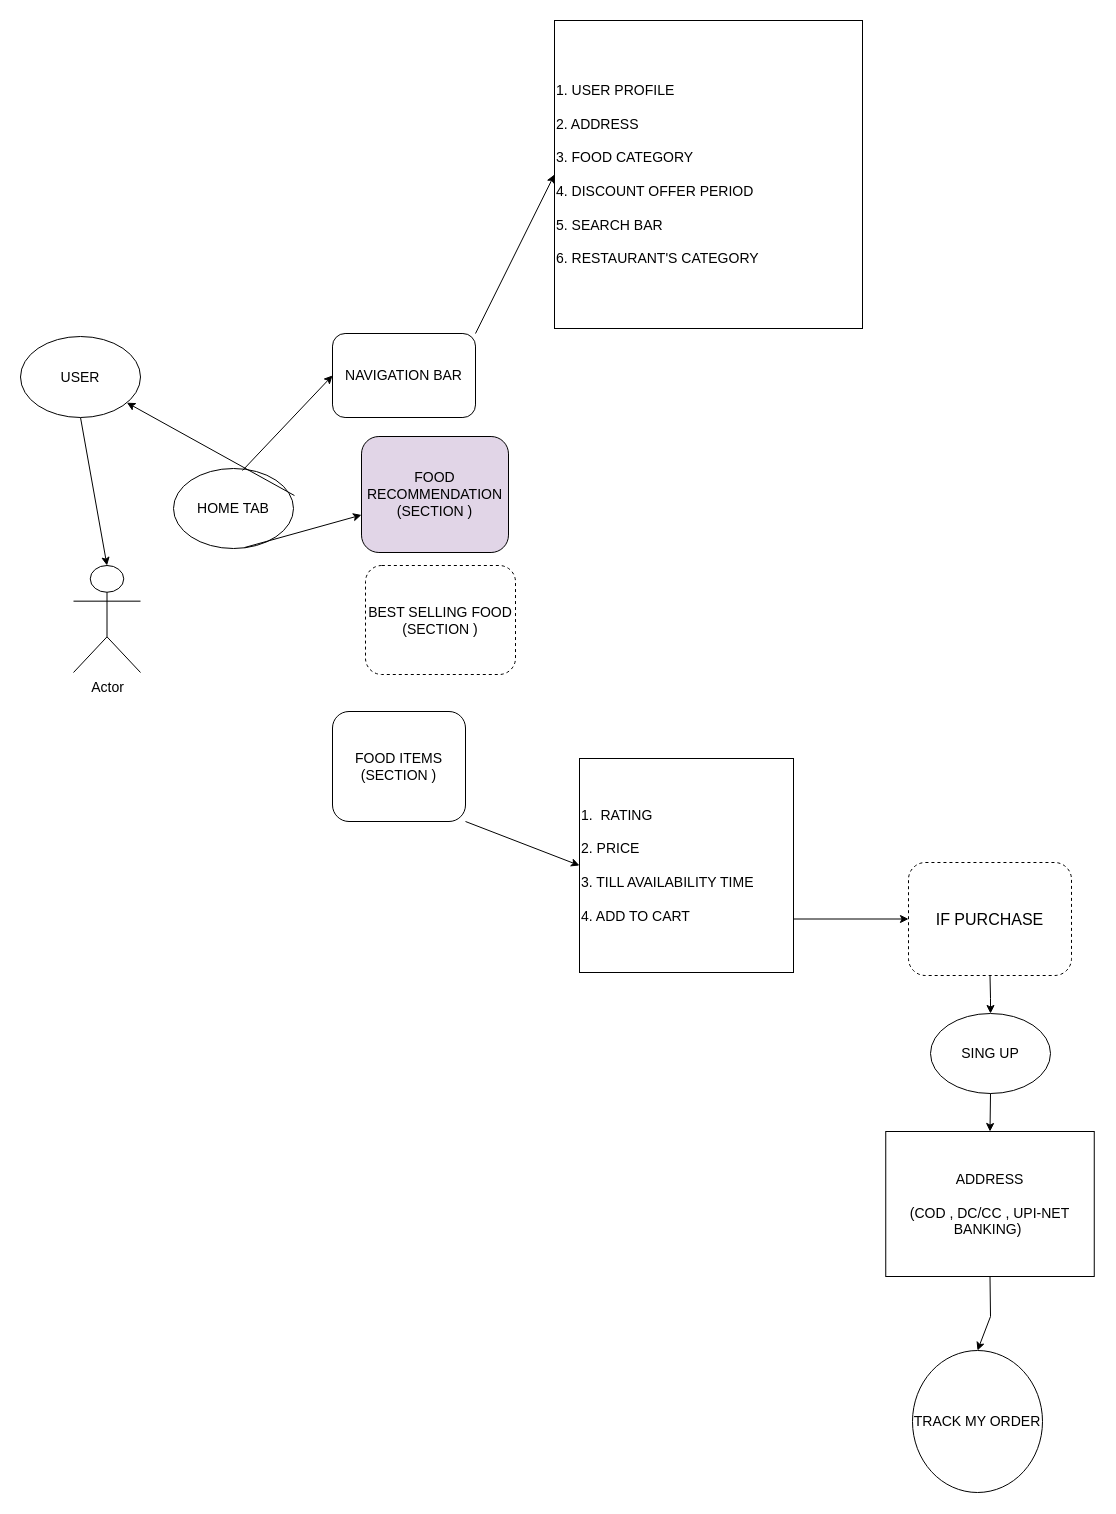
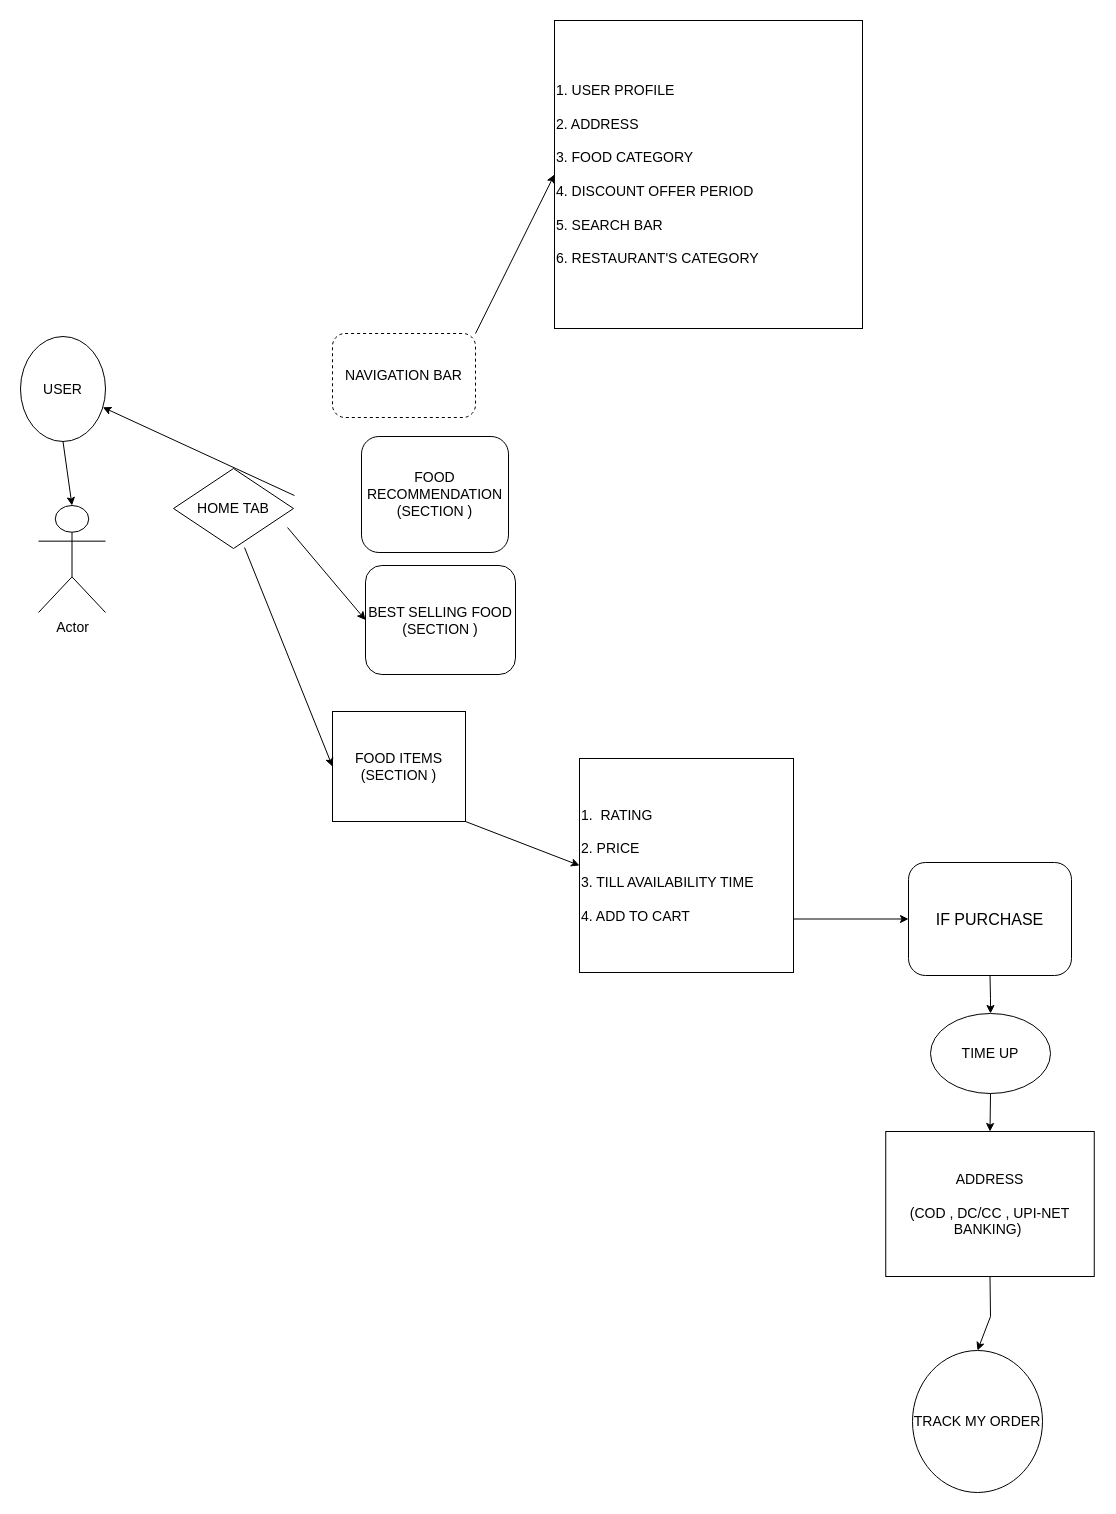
(404, 376) -> (404, 376)
(81, 377) -> (63, 389)
(285, 425) -> none
(435, 495) -> (435, 495)
(234, 509) -> (234, 509)
(299, 532) -> (287, 654)
none -> (324, 571)
(107, 619) -> (72, 559)
(441, 620) -> (441, 620)
(399, 767) -> (399, 767)
(990, 919) -> (990, 919)
(991, 1054) -> (991, 1054)
